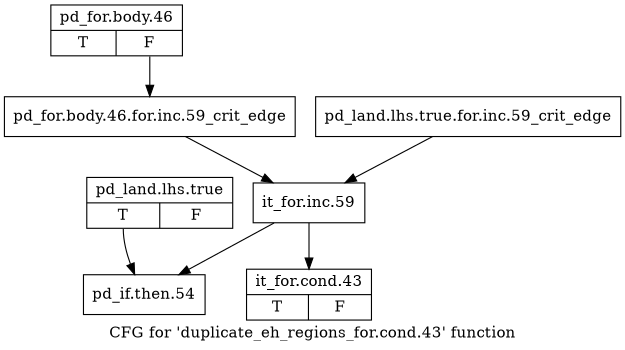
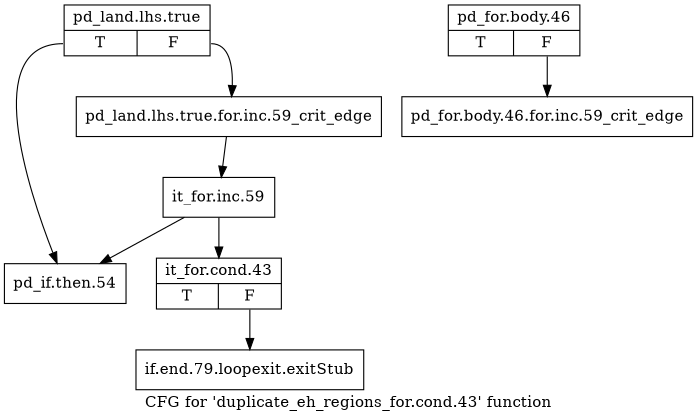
none -> (229, 60)
(224, 157) -> none
none -> (250, 370)
